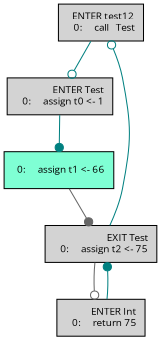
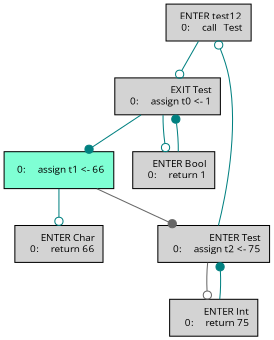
(60, 96) -> (168, 96)
none -> (174, 170)
none -> (59, 244)
(101, 244) -> (214, 244)
